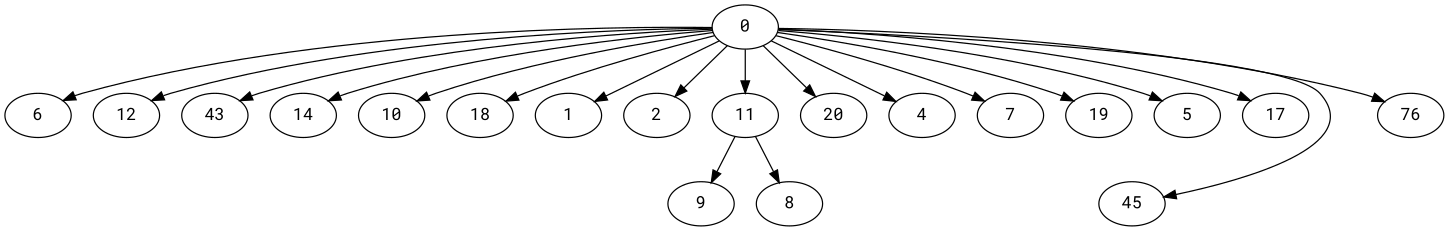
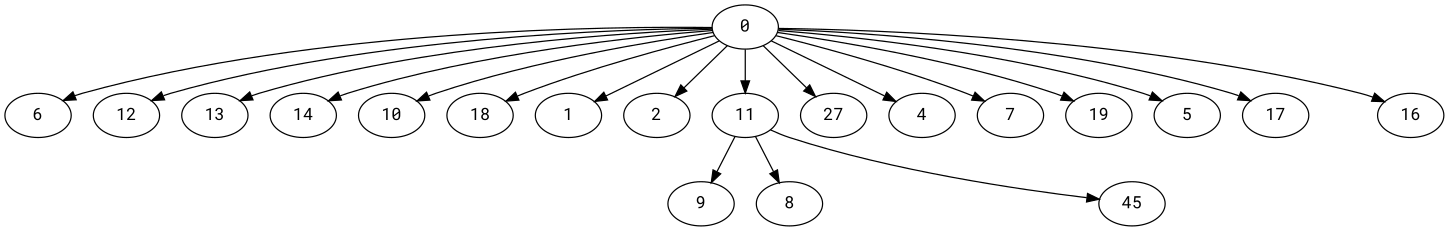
(1319, 93) -> (927, 172)
(215, 115) -> (215, 115)
(834, 115) -> (834, 115)
(1411, 115) -> (1411, 115)
